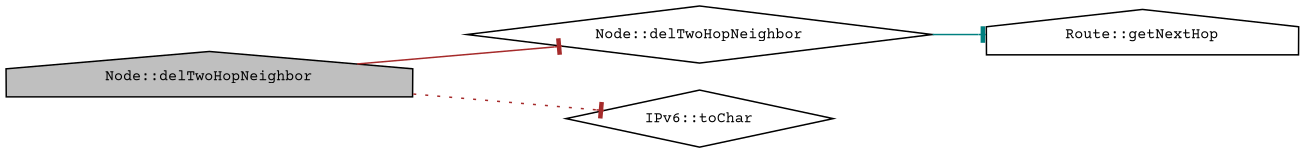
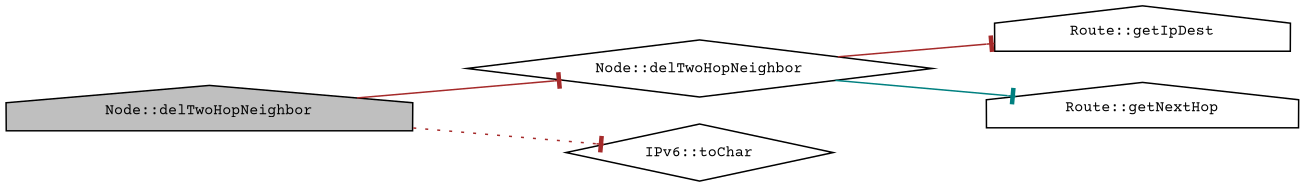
none -> (1142, 31)
